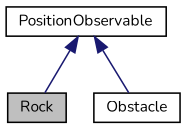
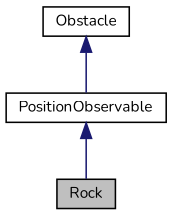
(116, 72) -> (86, 73)
